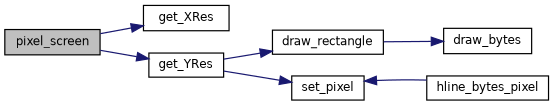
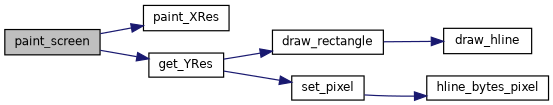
(186, 18) -> (186, 18)
(488, 41) -> (488, 41)
(52, 42) -> (52, 42)
(402, 80) -> (389, 96)
